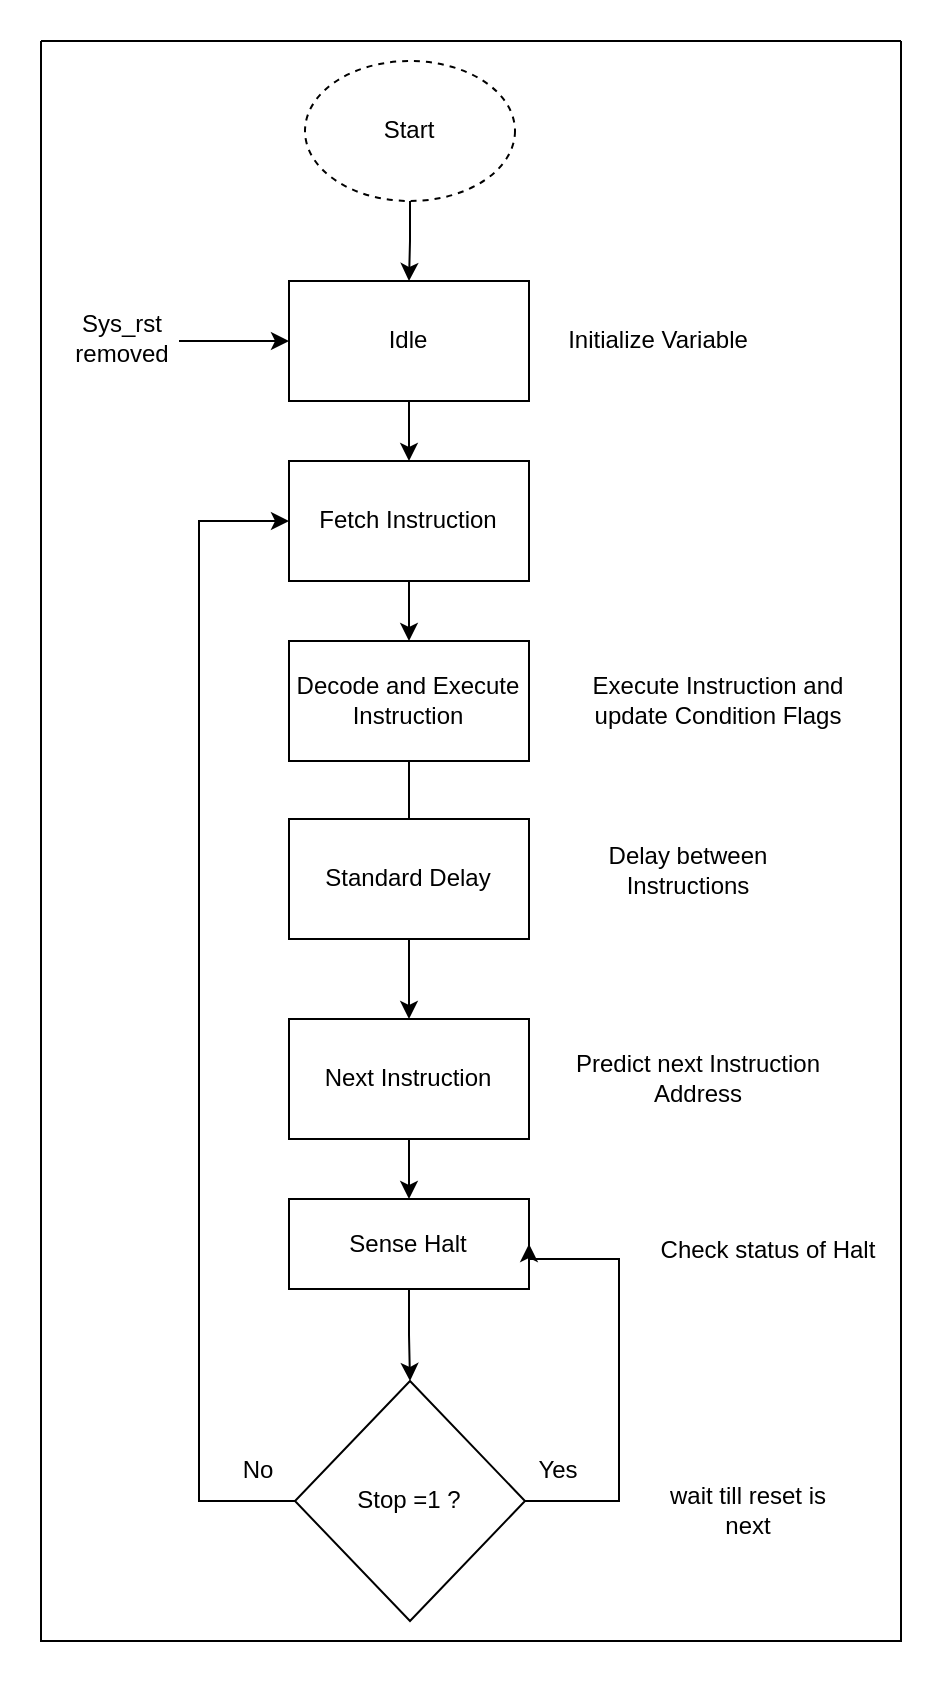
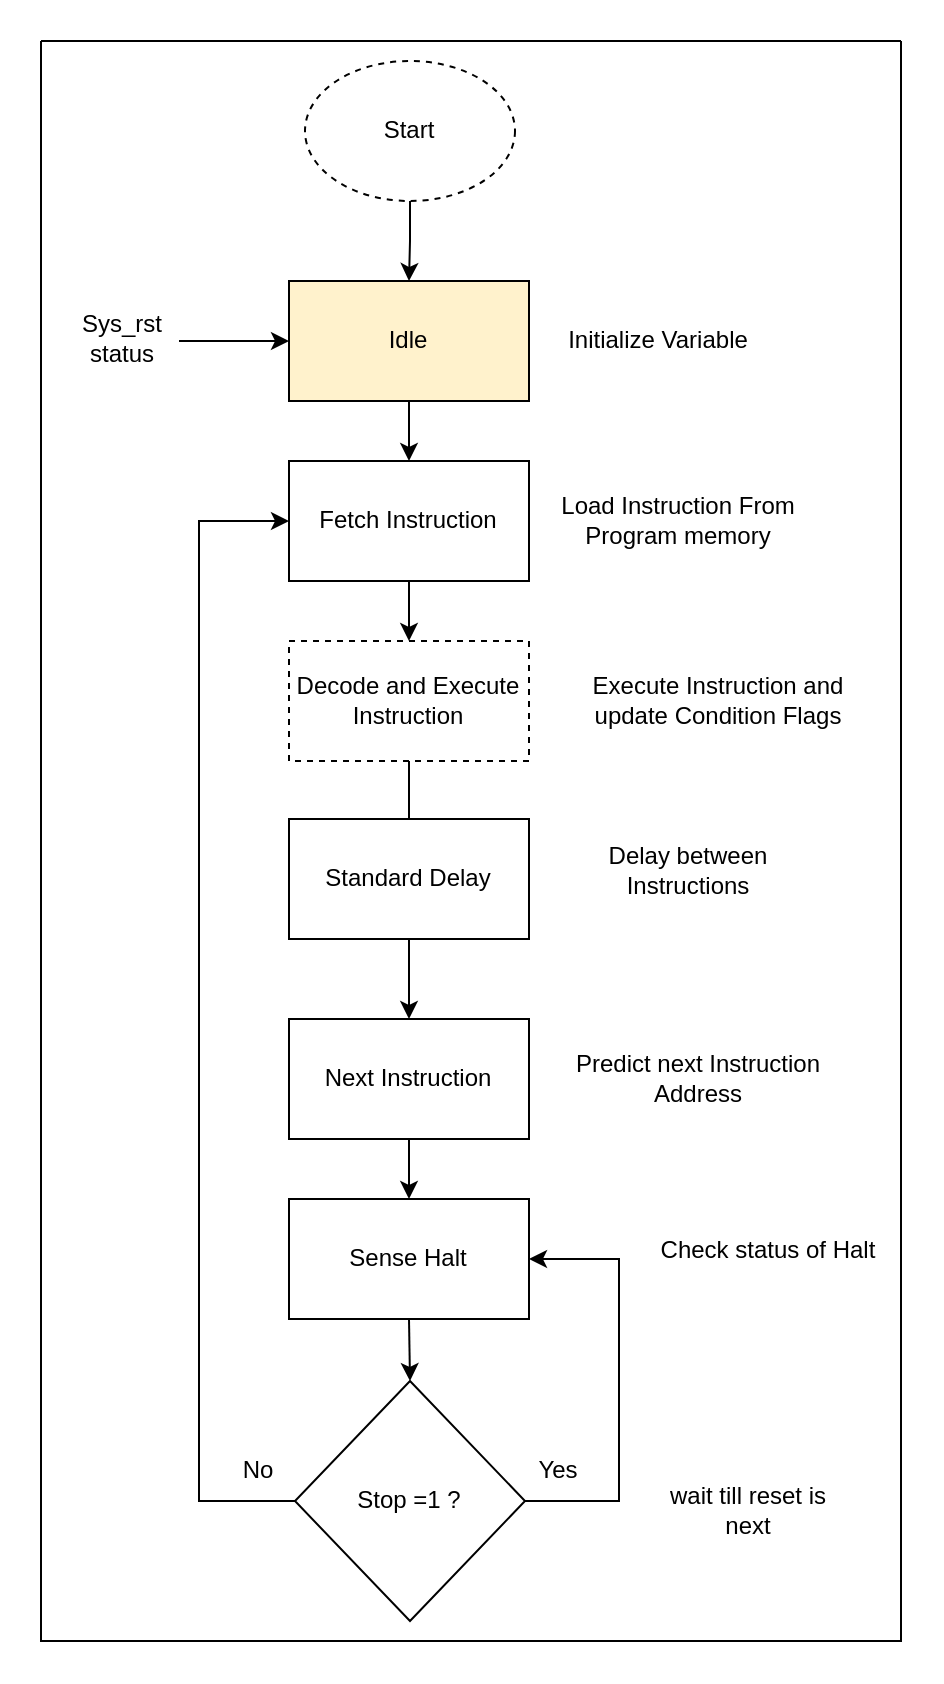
(123, 339) -> (123, 339)
(409, 341) -> (409, 341)
none -> (679, 521)
(409, 701) -> (409, 701)
(409, 1244) -> (409, 1259)
